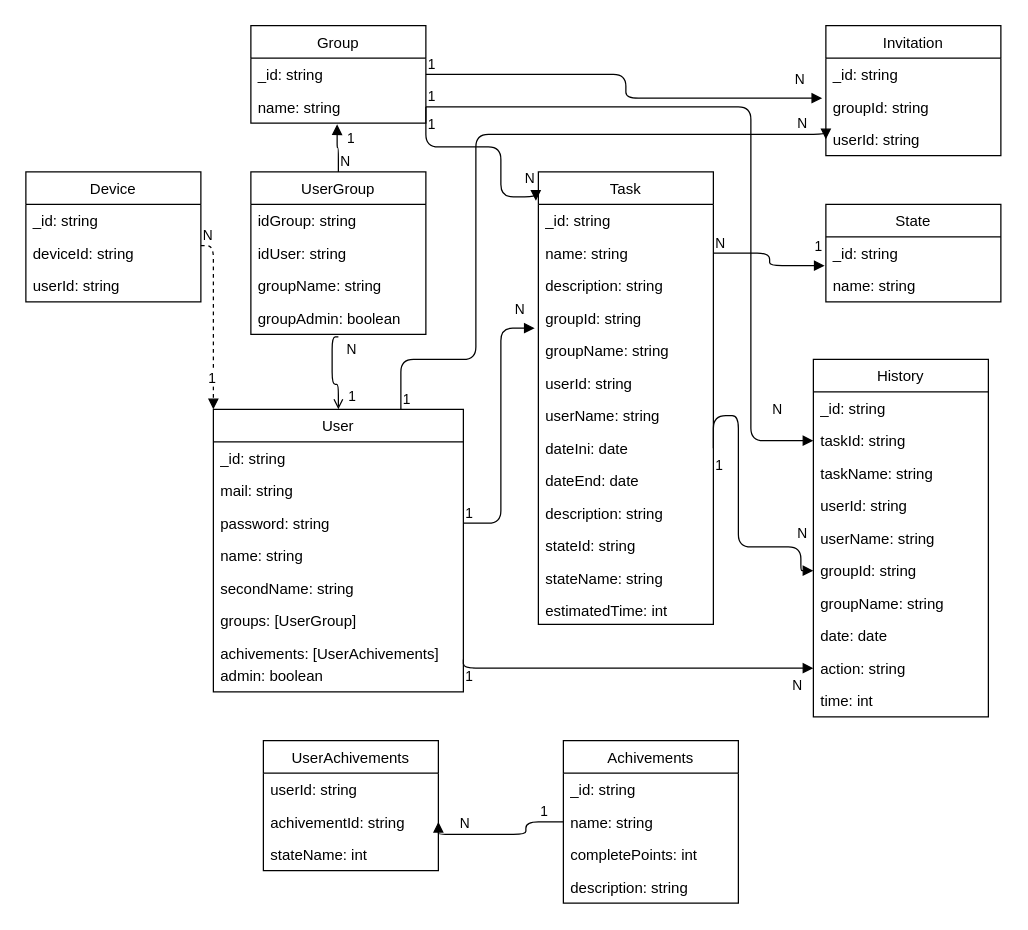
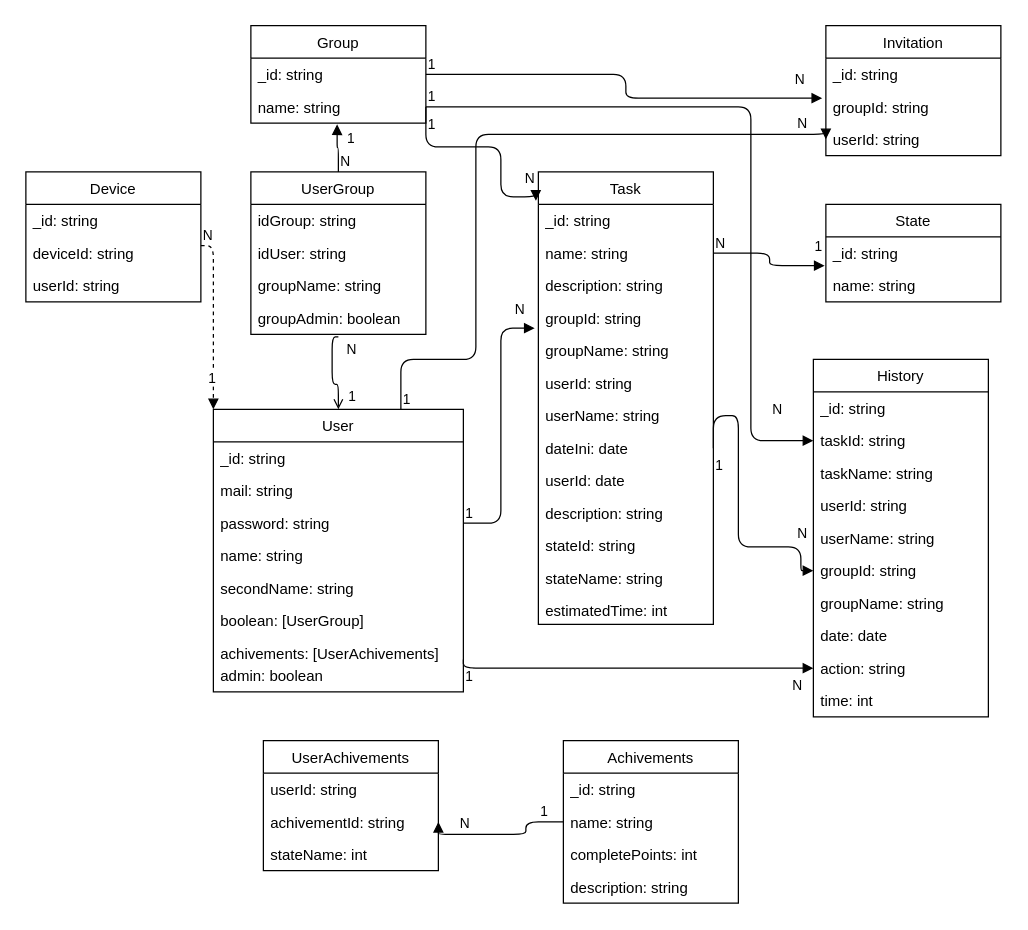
(596, 481) -> (592, 481)
(296, 621) -> (298, 621)
